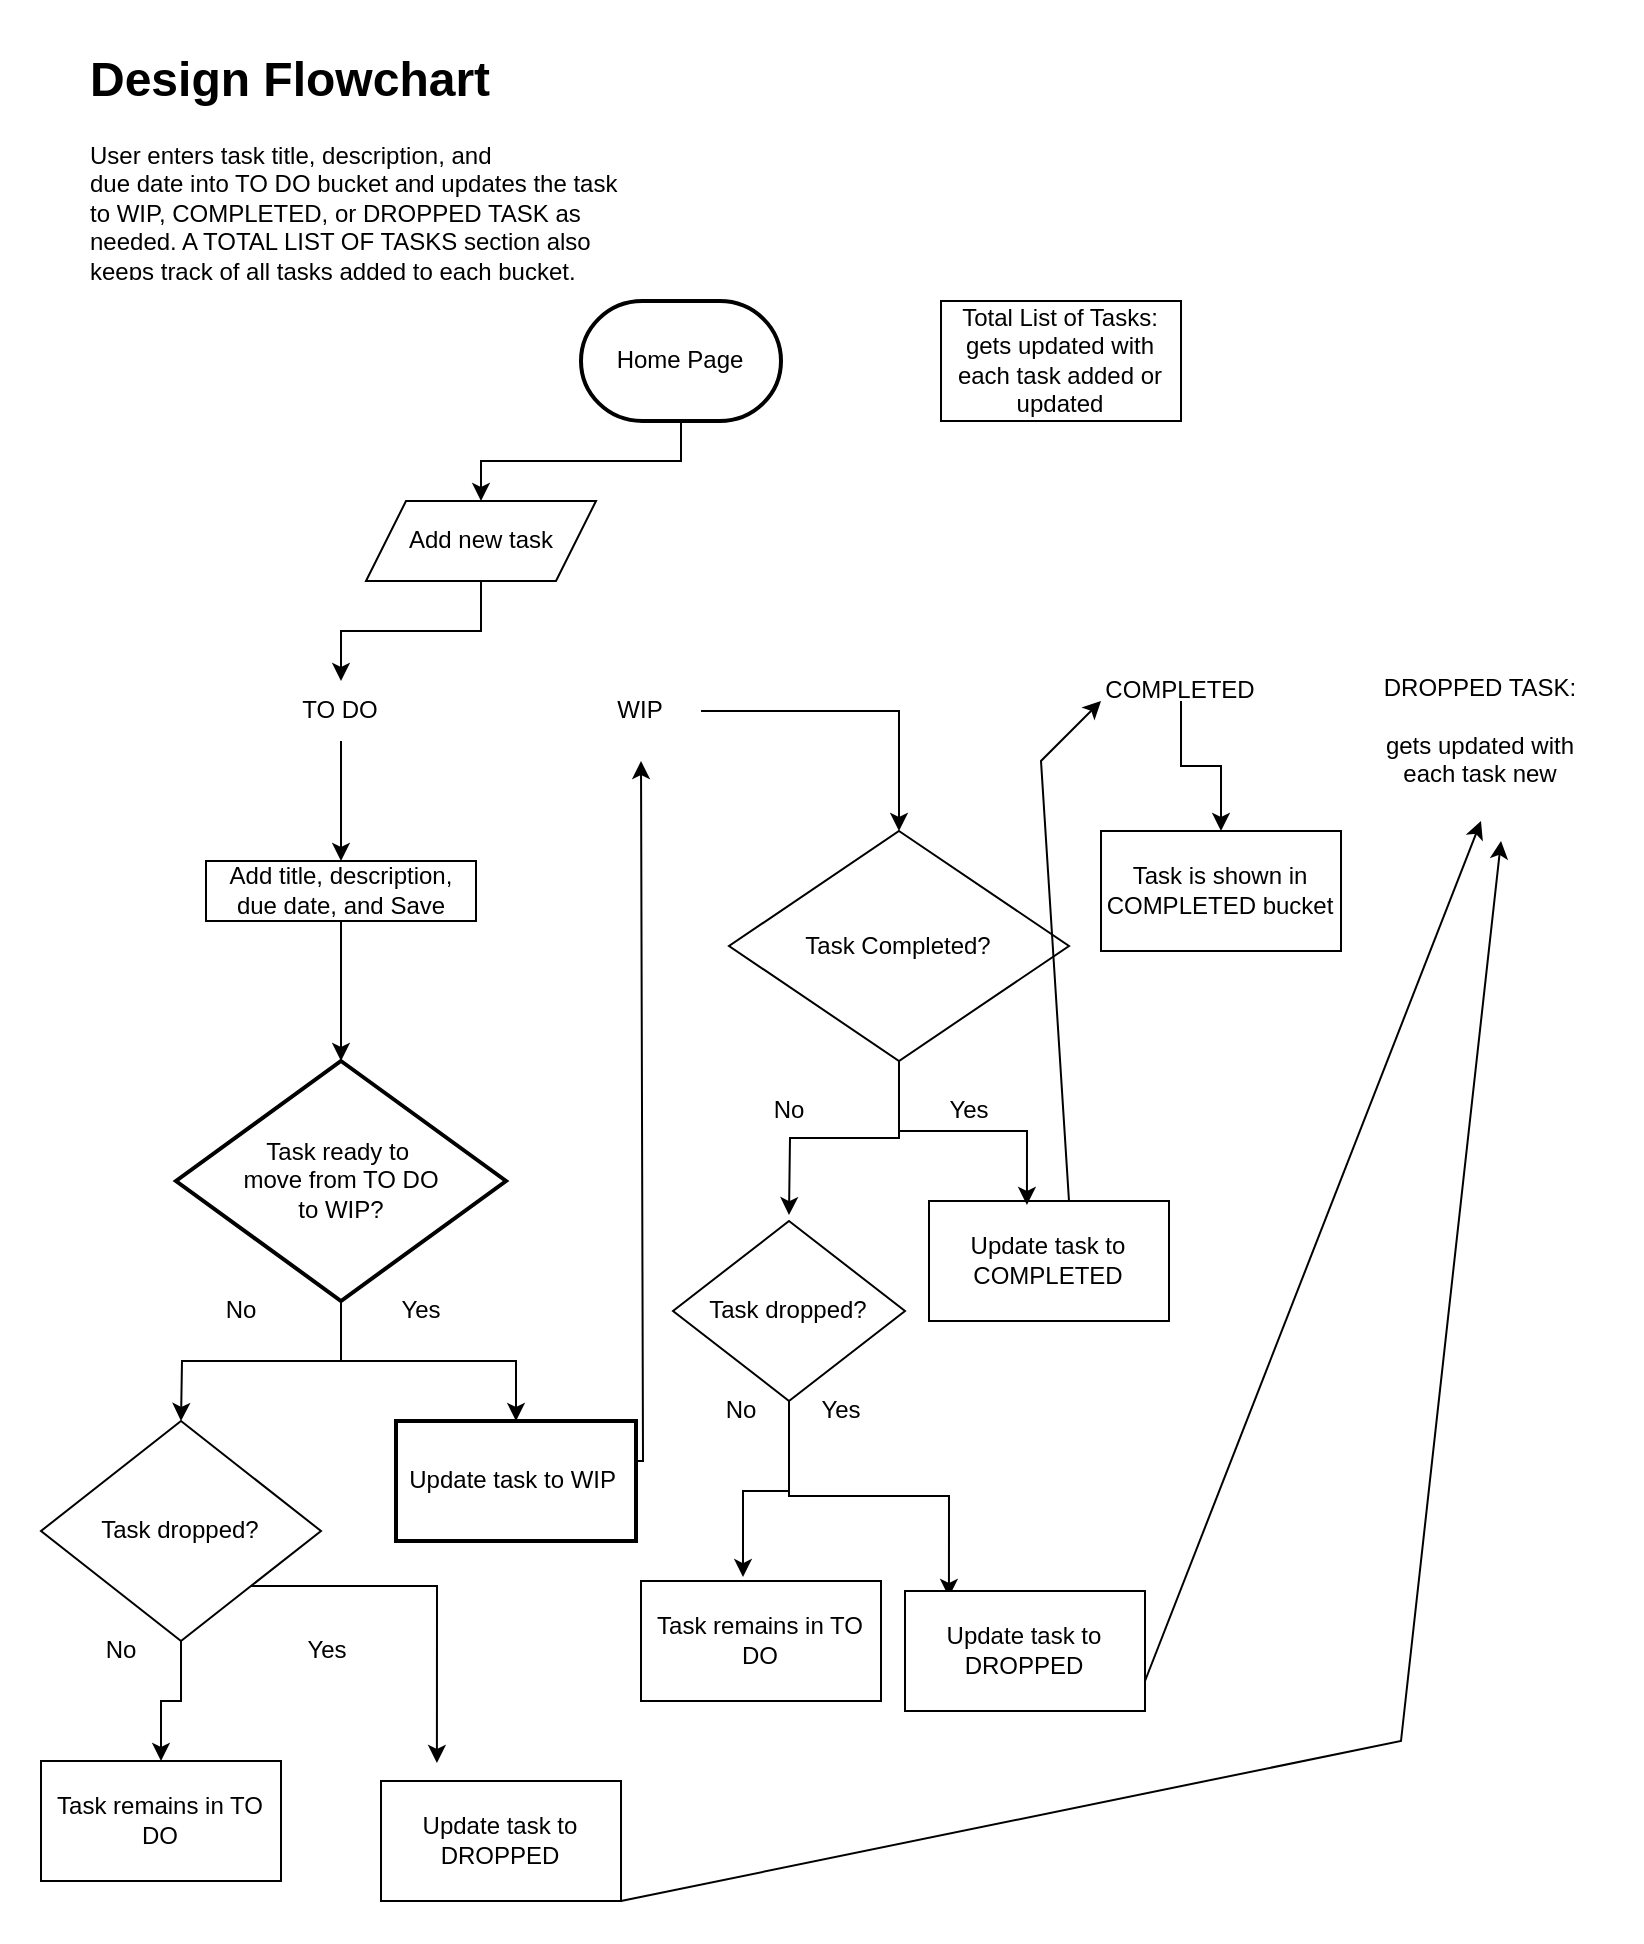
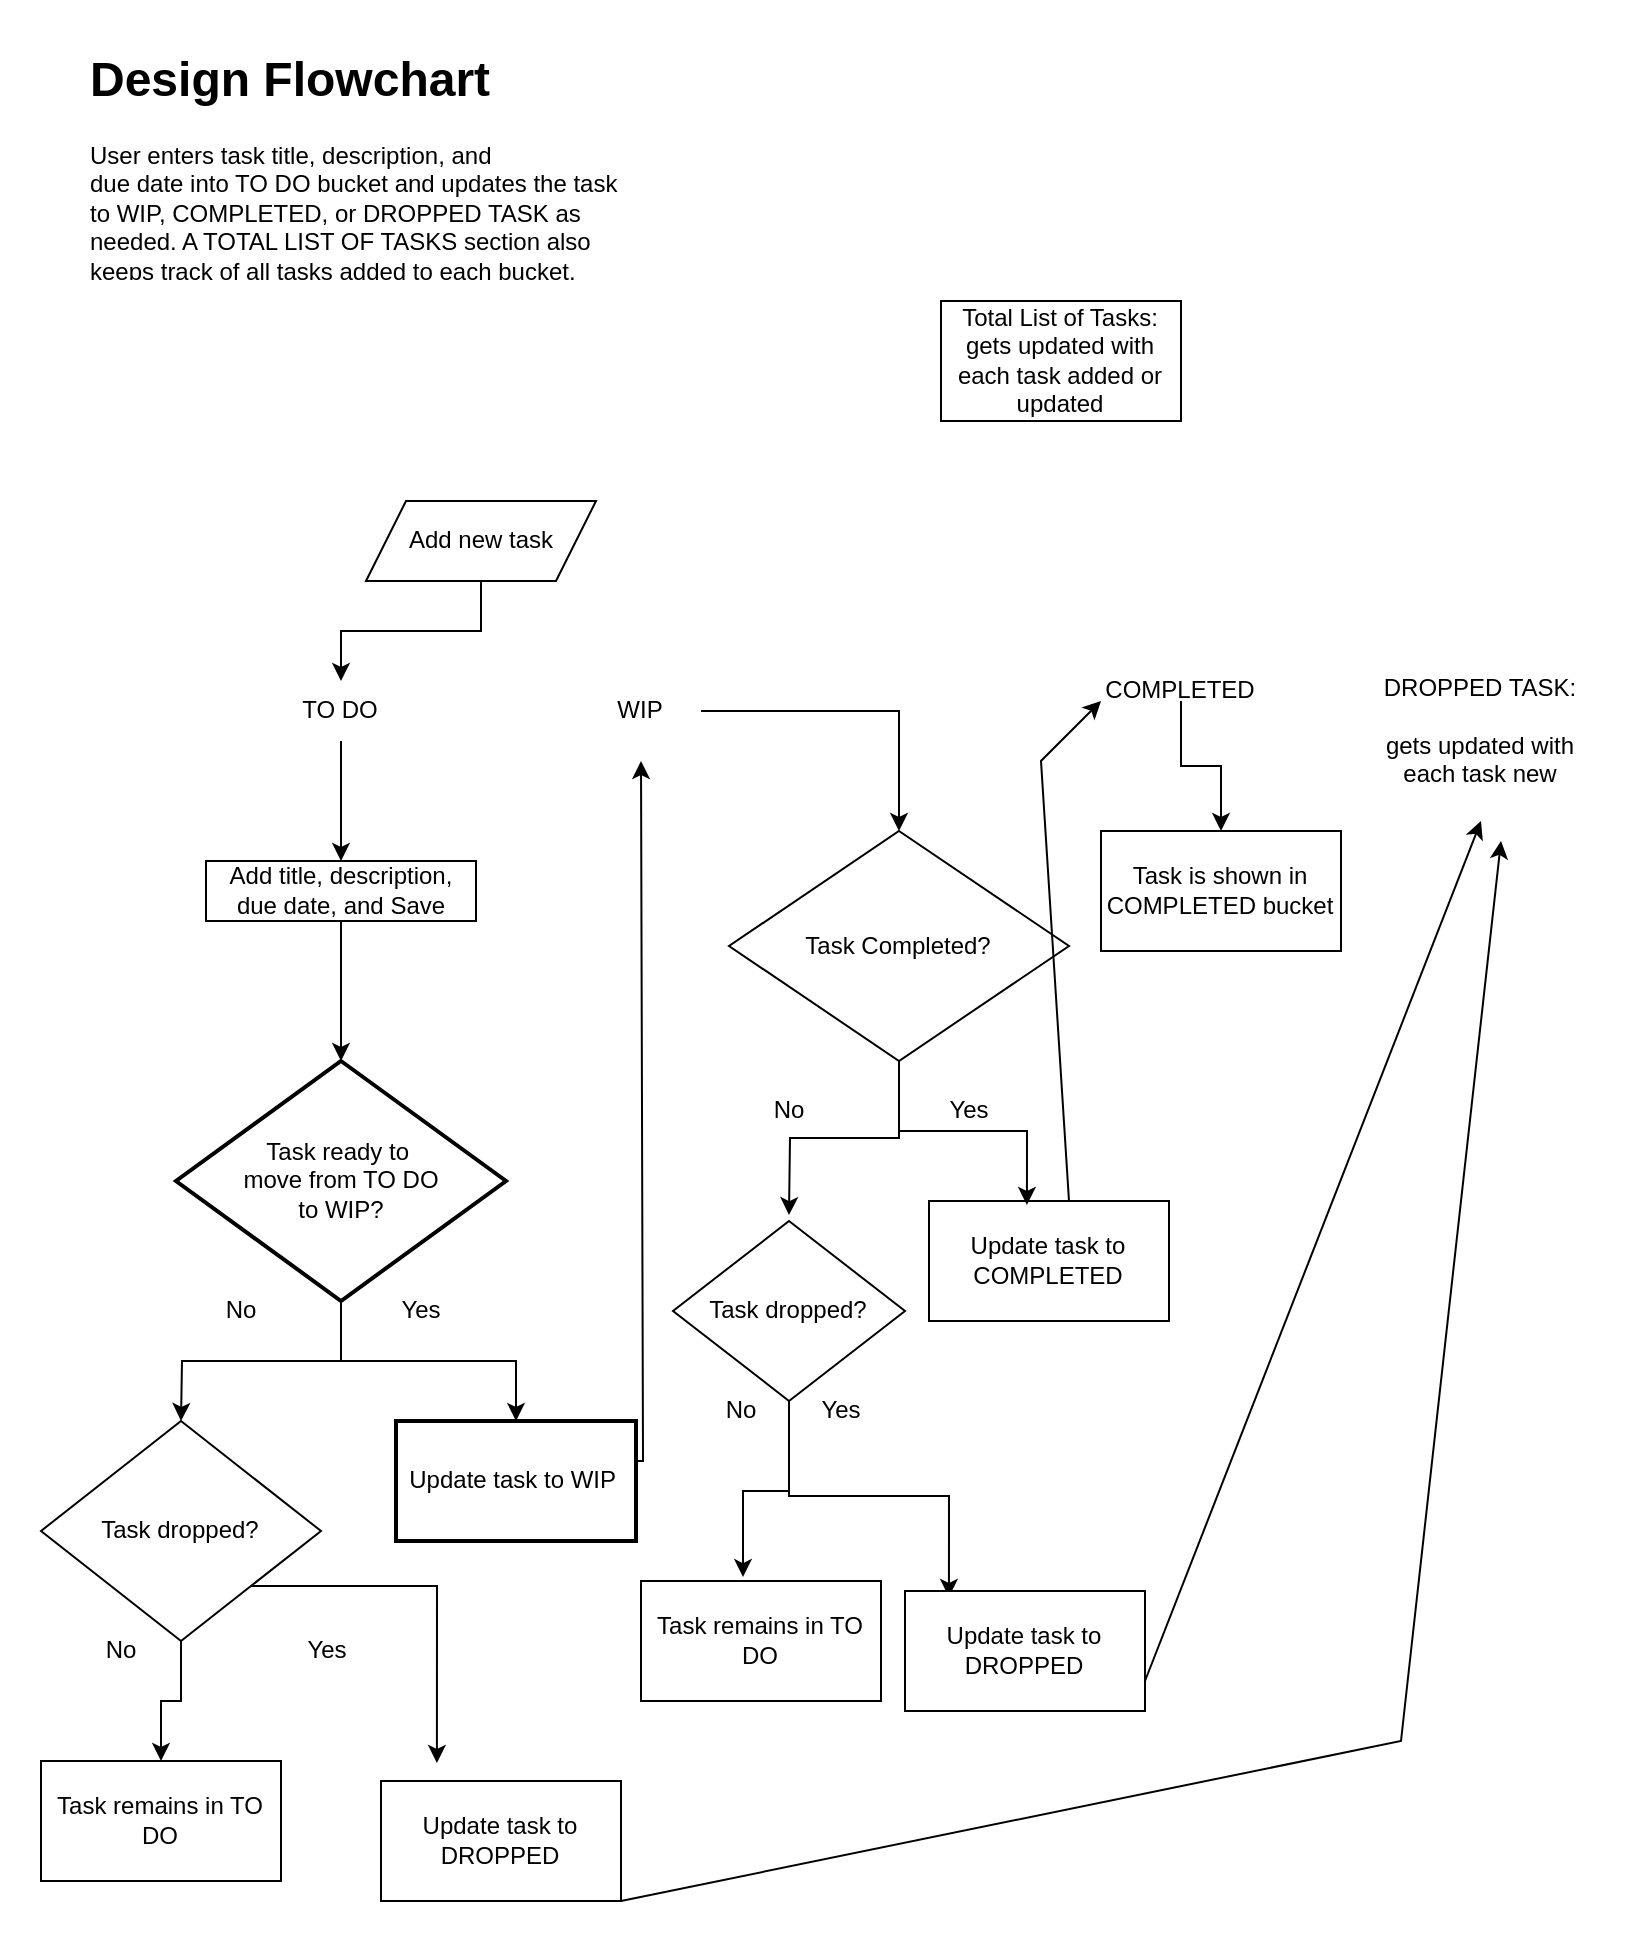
(681, 361) -> none
(588, 461) -> none
